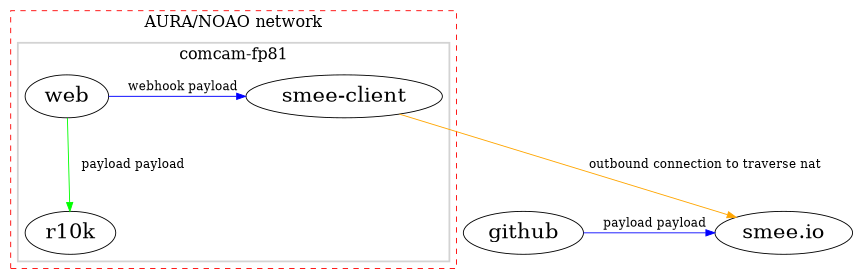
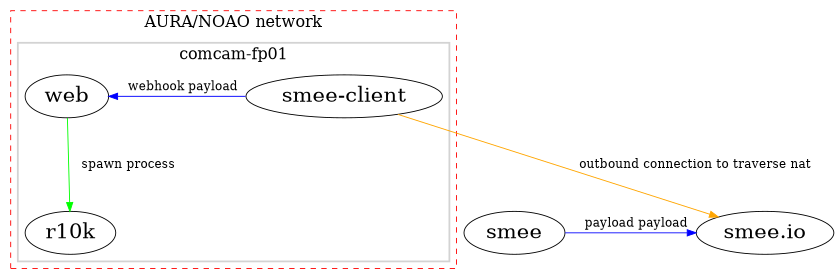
(234, 55) -> (234, 55)
(173, 96) -> (182, 96)
(128, 165) -> (123, 165)
(523, 233) -> (514, 233)
